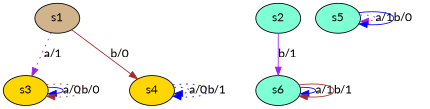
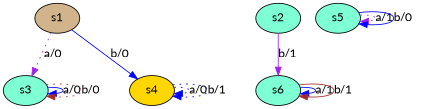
(101, 52) -> (101, 52)
(53, 54) -> (53, 54)
(26, 91) -> (26, 91)
